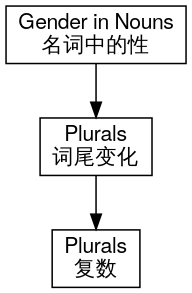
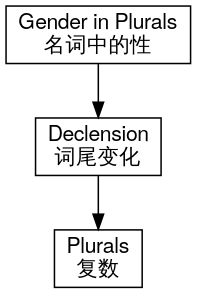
(96, 35) -> (98, 35)
(96, 147) -> (98, 147)
